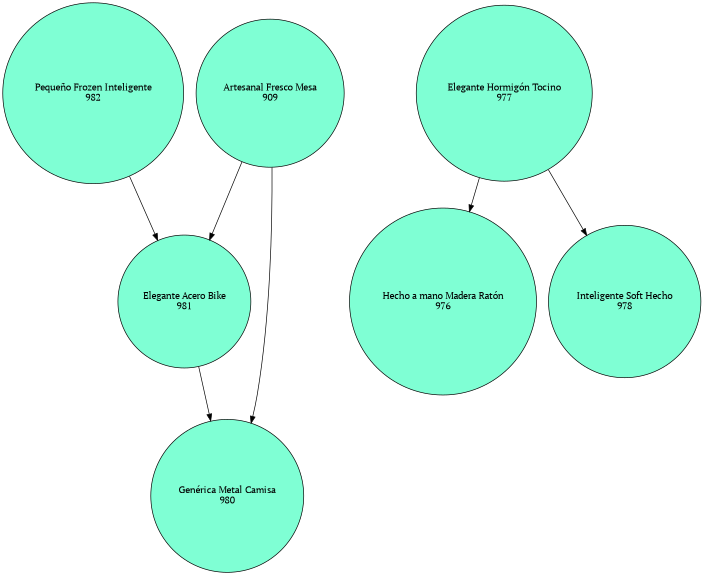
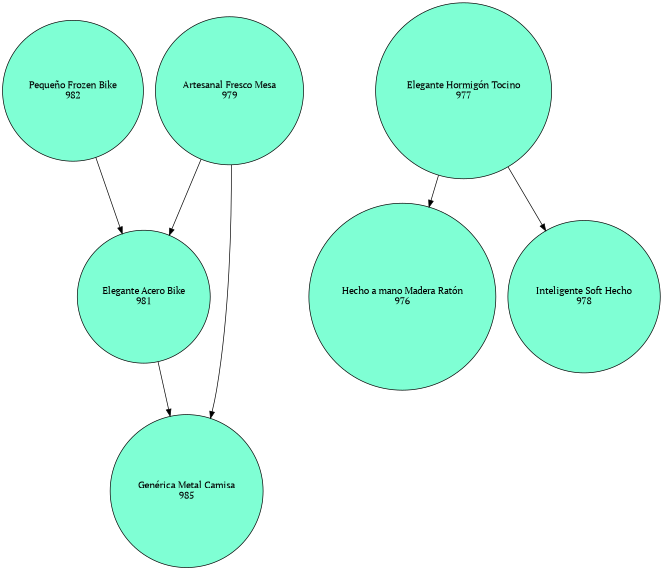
(93, 93) -> (73, 91)
(270, 93) -> (230, 91)
(227, 496) -> (187, 491)
